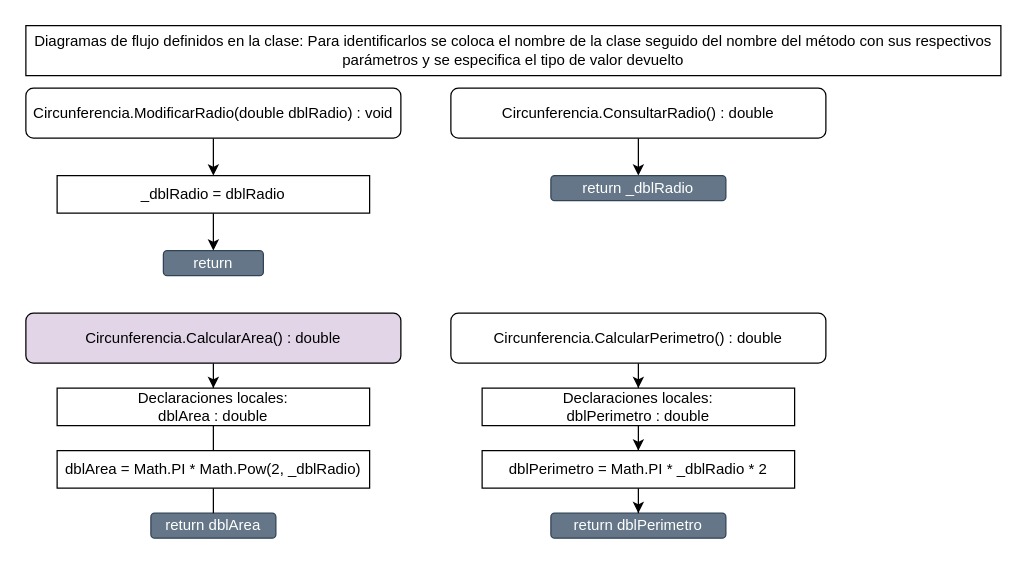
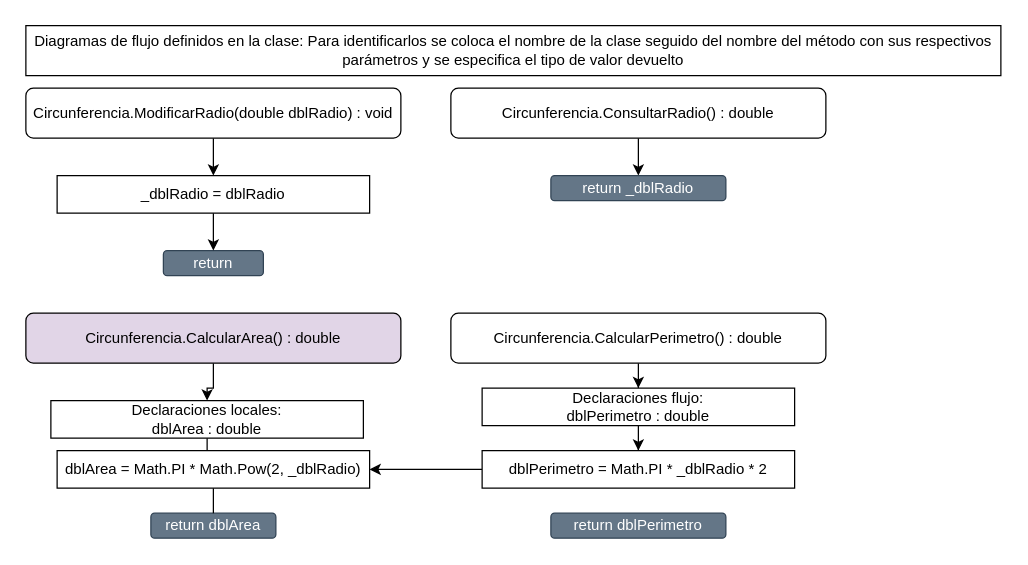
(213, 407) -> (207, 419)
(638, 407) -> (638, 407)
(638, 505) -> (430, 469)
